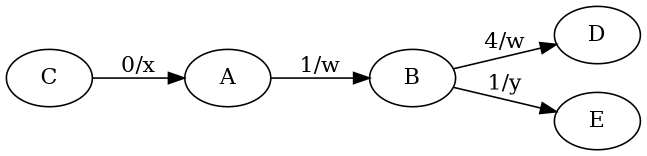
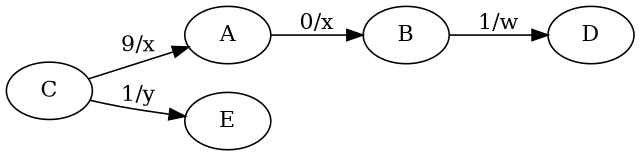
(505, 42) -> (499, 23)
(139, 66) -> (139, 45)
(320, 66) -> (317, 23)
(497, 98) -> (129, 108)
